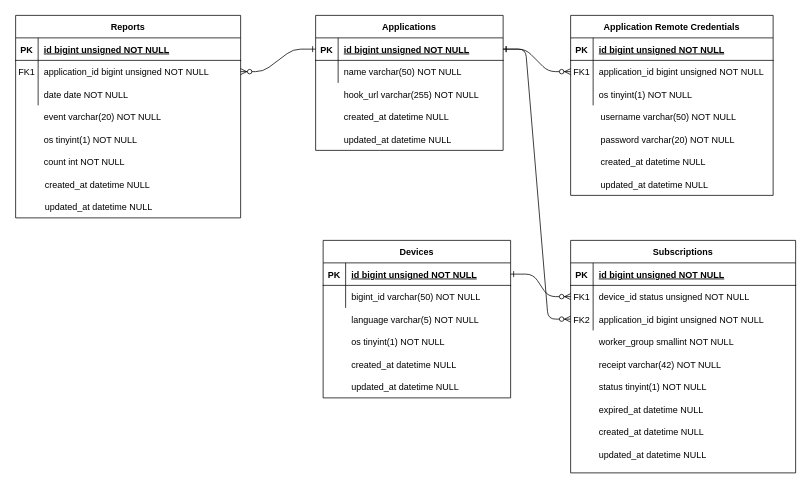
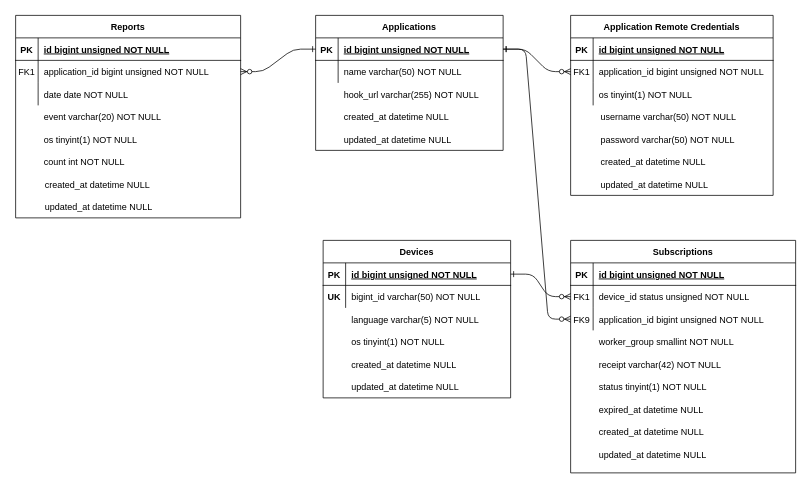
(670, 140) -> (670, 140)
none -> (334, 297)
(581, 320) -> (581, 320)
